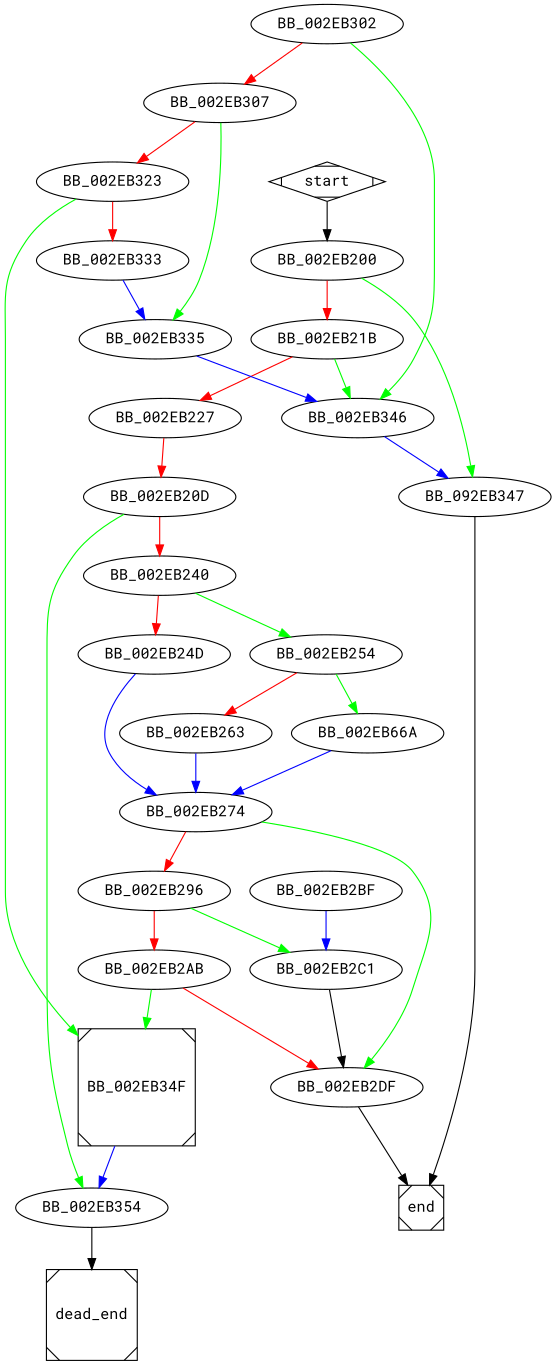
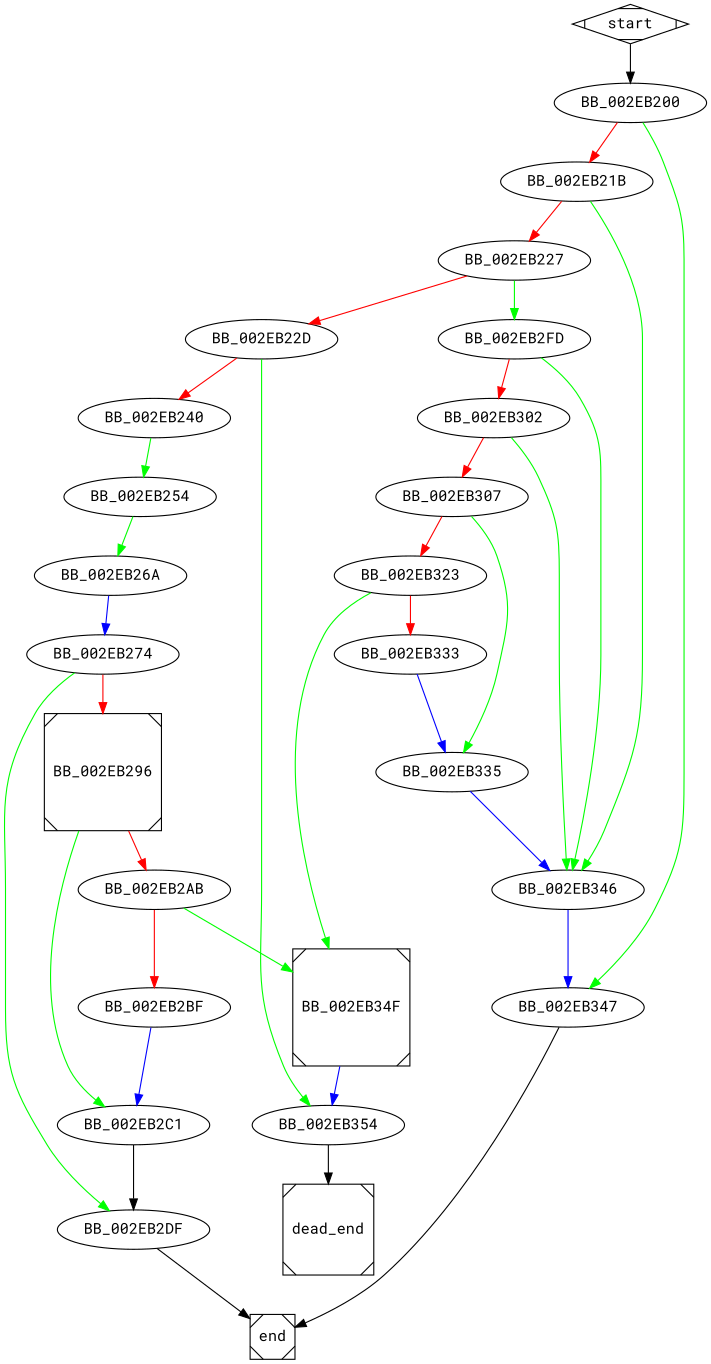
none -> (514, 339)
(160, 497) -> (262, 339)
(475, 497) -> (568, 1007)
(154, 654) -> none
(196, 733) -> none
(368, 733) -> (111, 576)
(154, 891) -> (103, 772)
(246, 1026) -> (154, 943)
